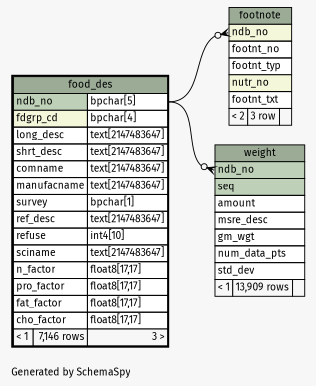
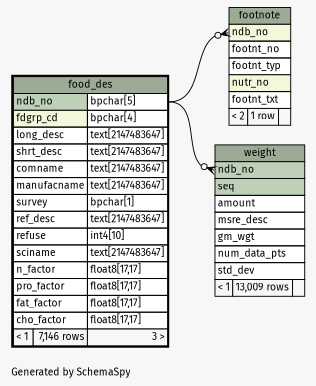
(264, 116) -> (263, 116)
(263, 287) -> (263, 287)
